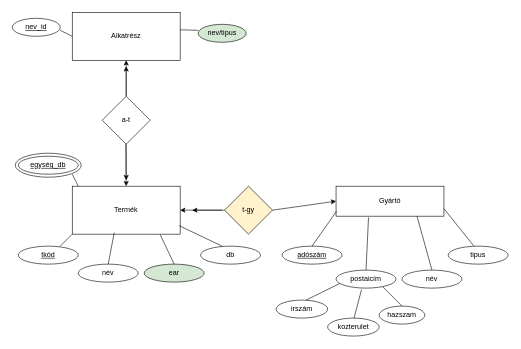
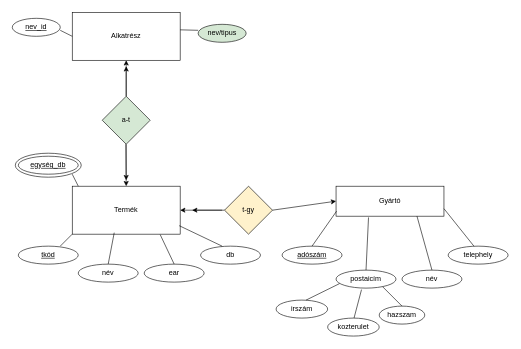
(126, 120) -> (126, 120)
(479, 255) -> (479, 255)
(174, 273) -> (174, 273)
